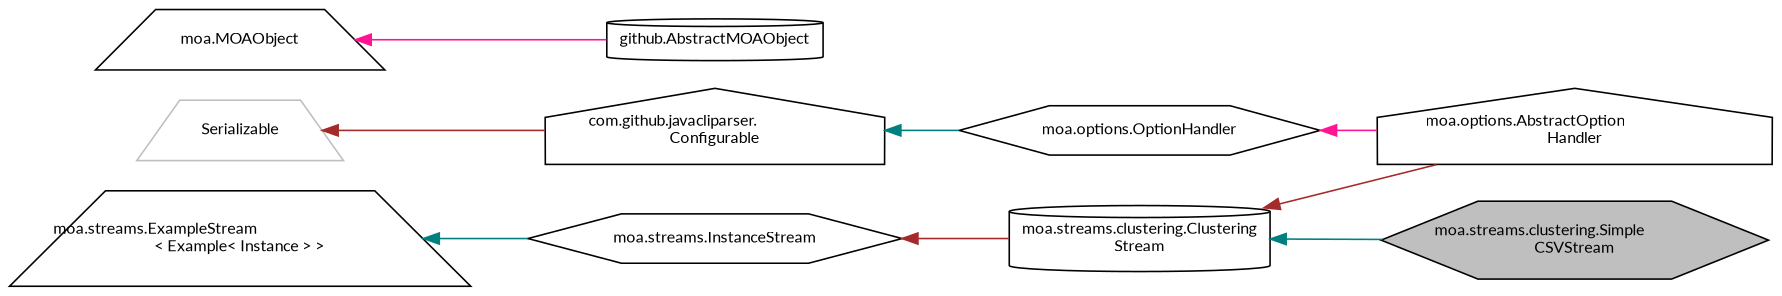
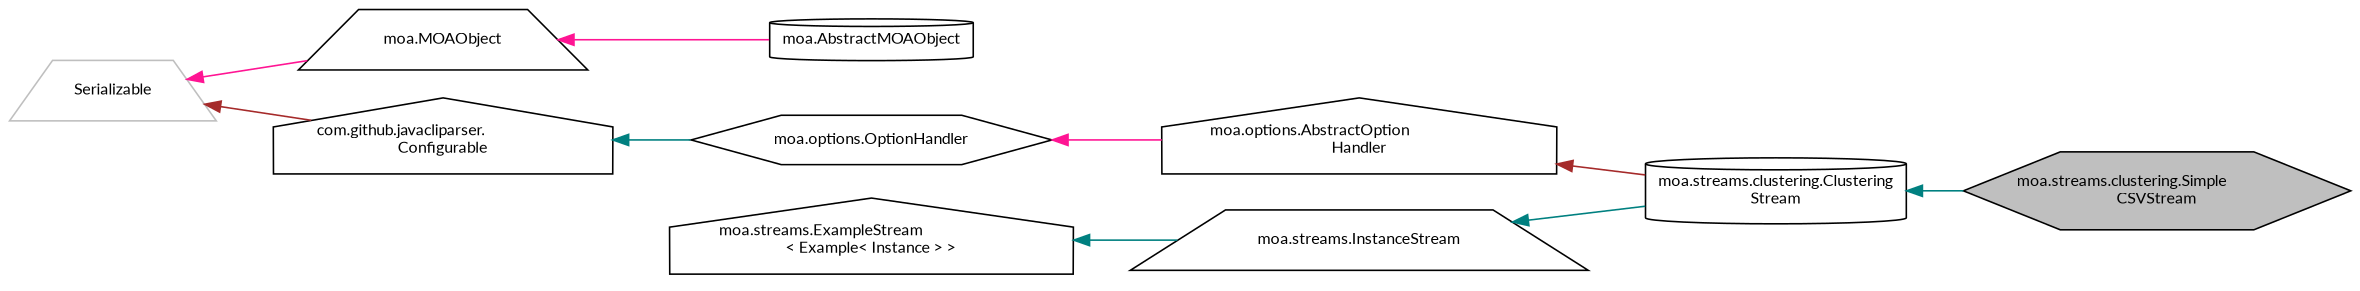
(715, 40) -> (871, 40)
none -> (255, 69)
(1358, 184) -> (1609, 170)
(240, 239) -> (871, 240)
(715, 239) -> (1359, 240)
(963, 239) -> (1587, 213)
